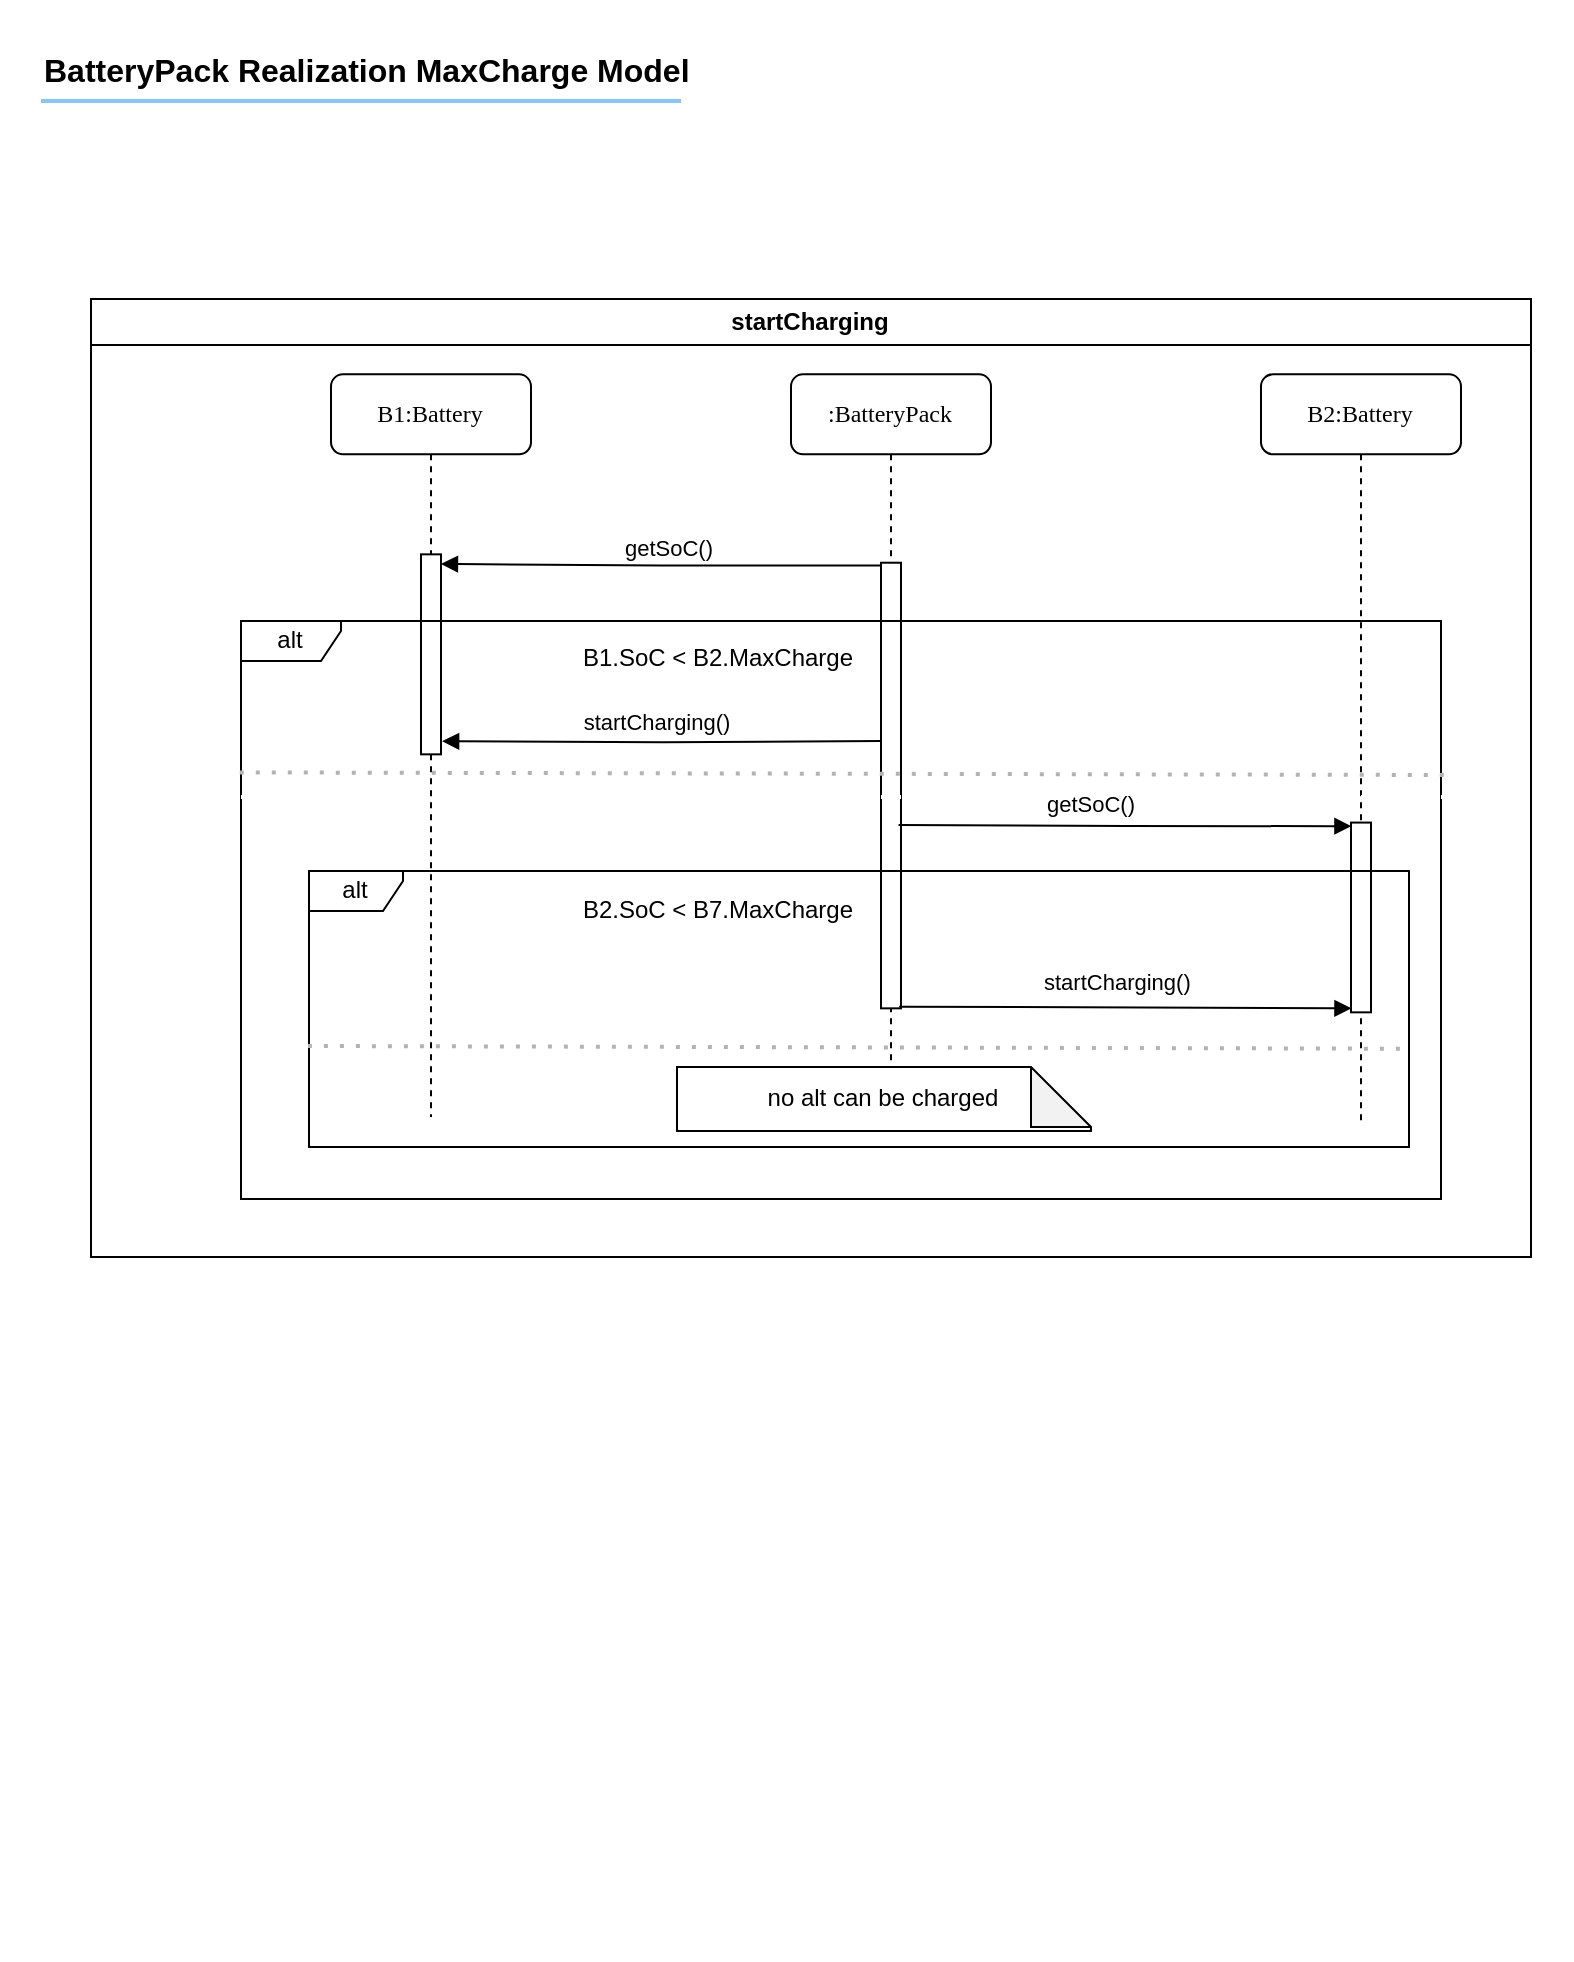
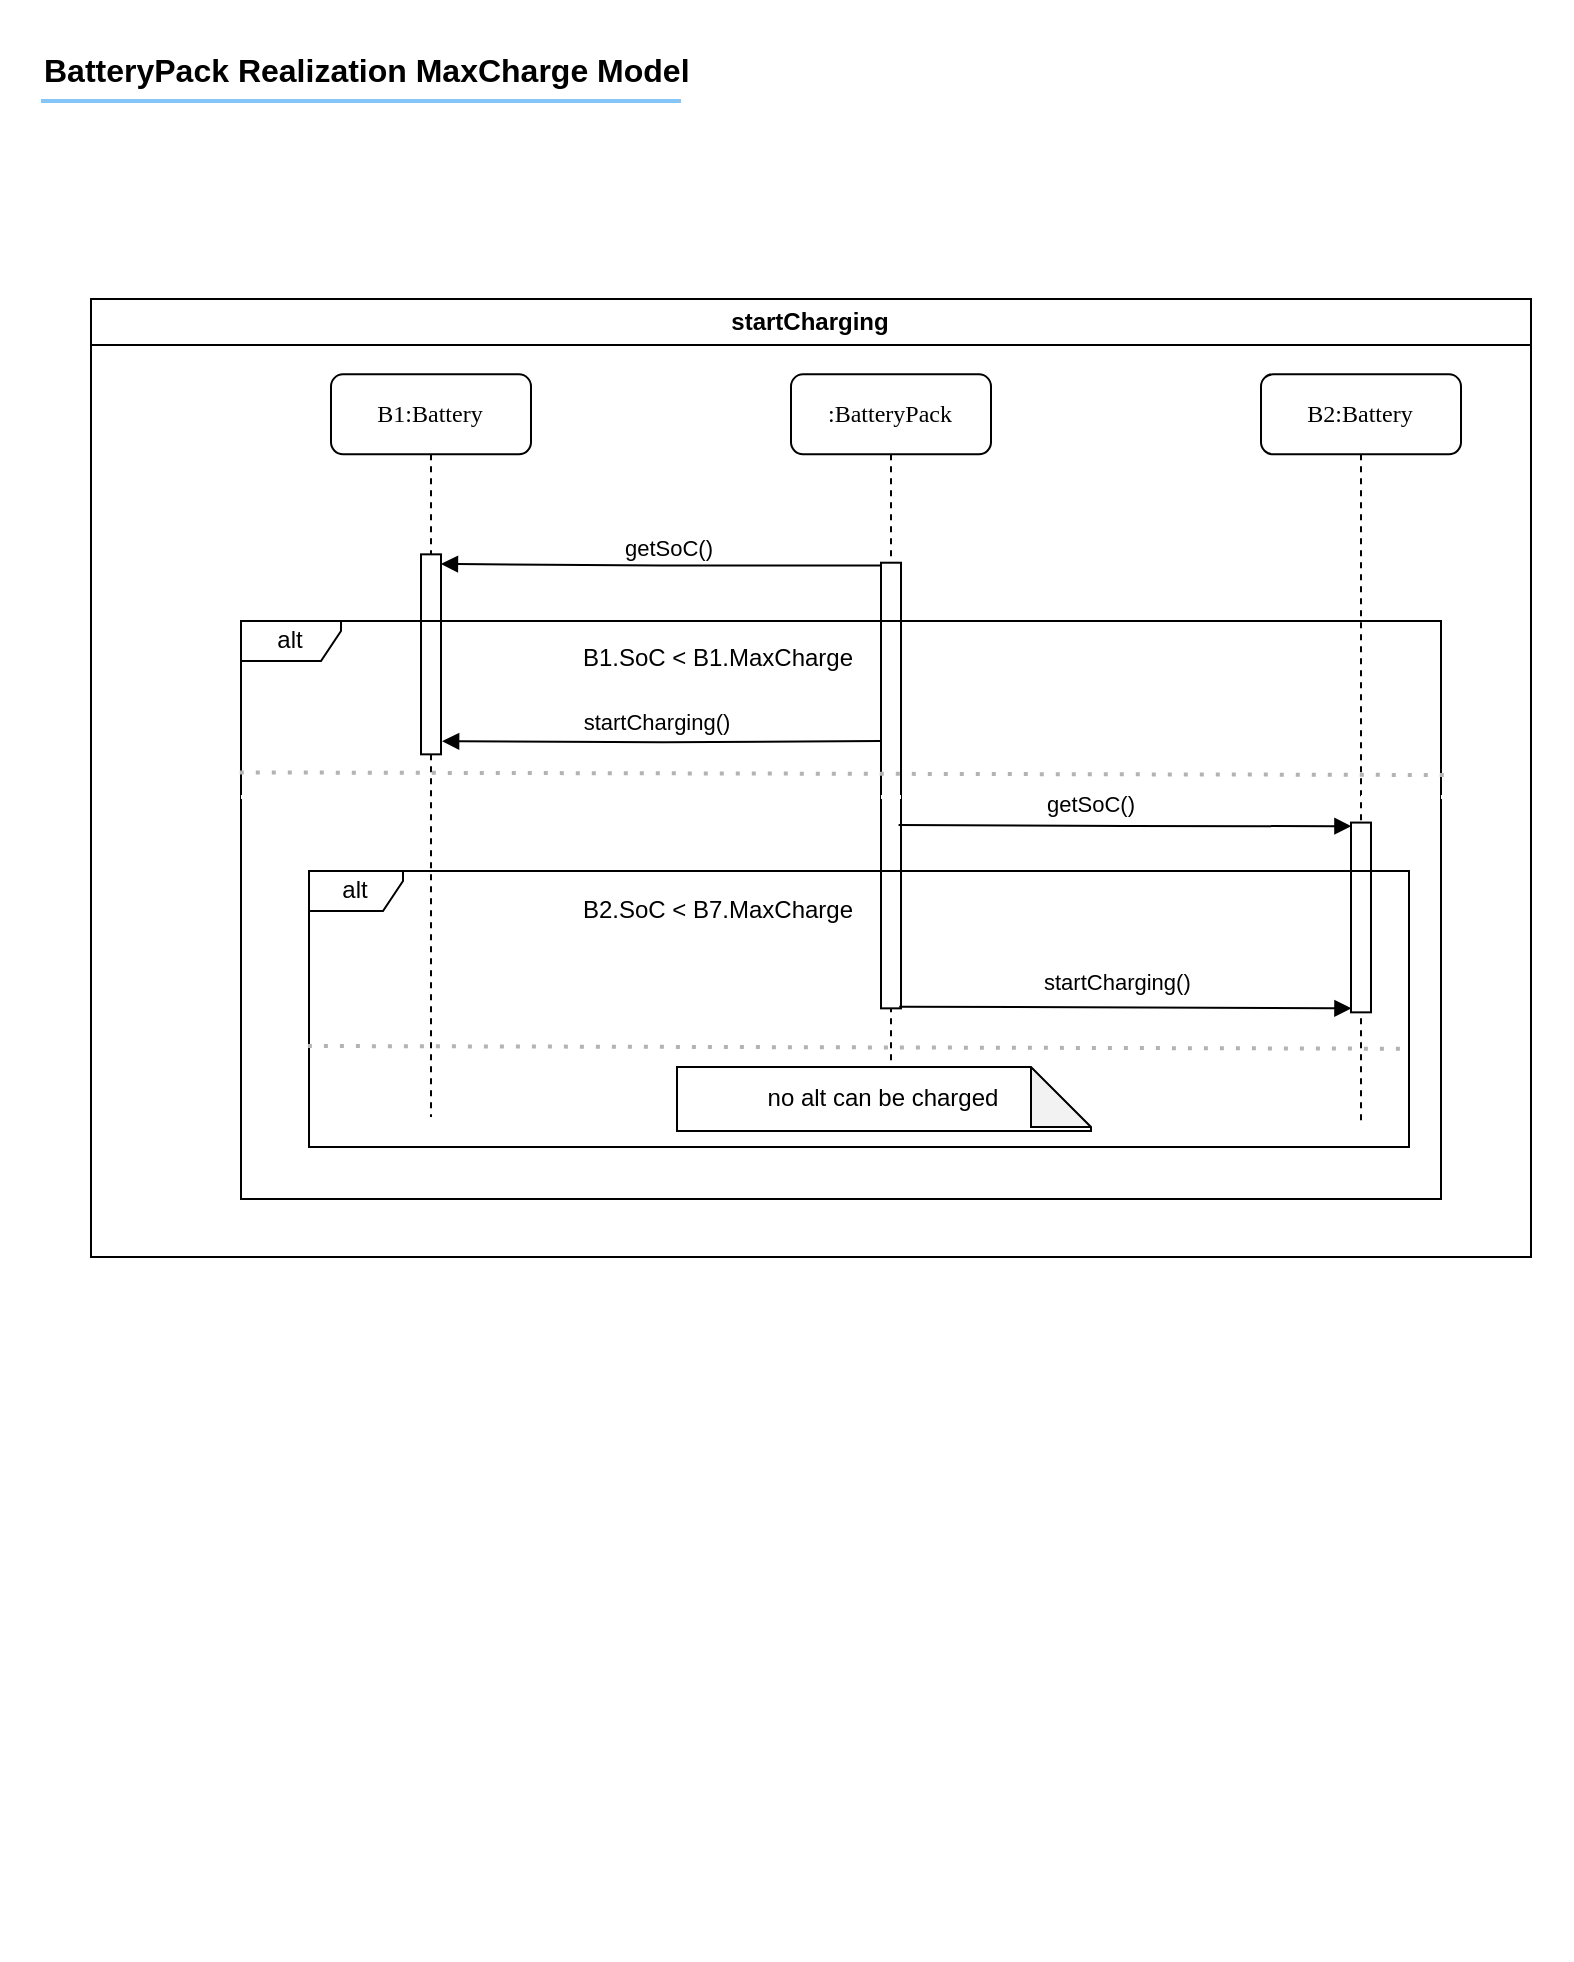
(719, 659) -> (719, 659)
